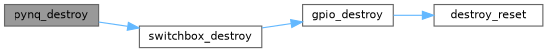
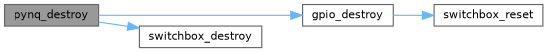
(488, 15) -> (488, 15)
(277, 26) -> (195, 15)
